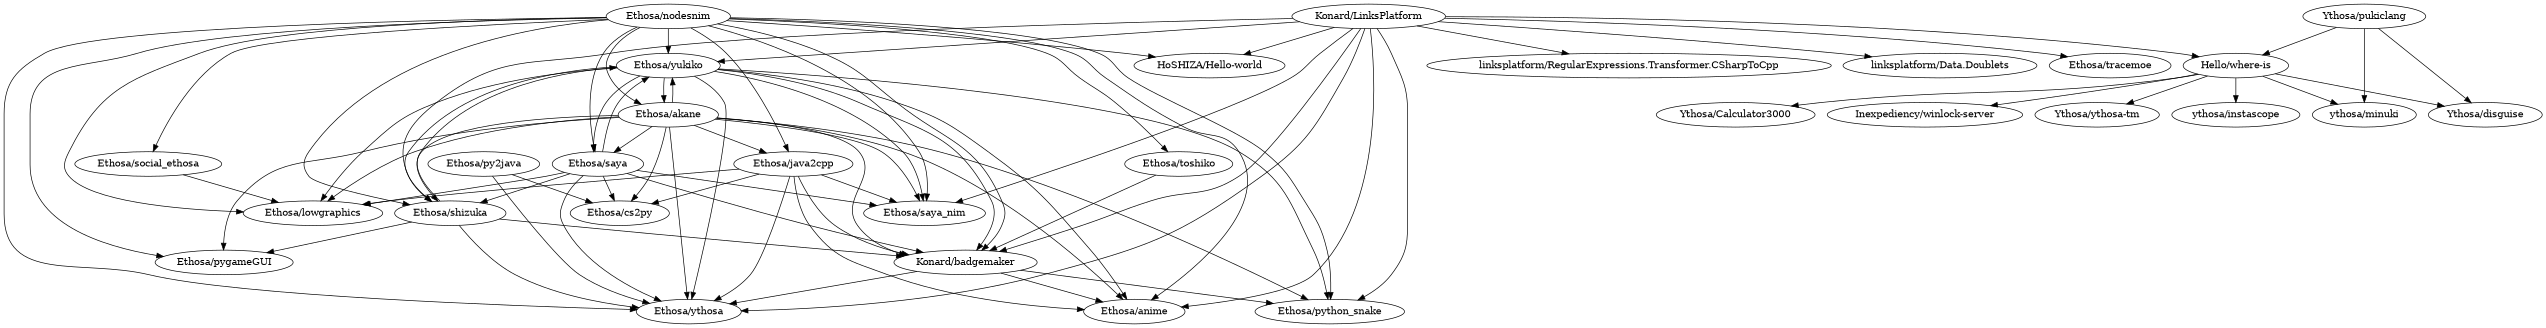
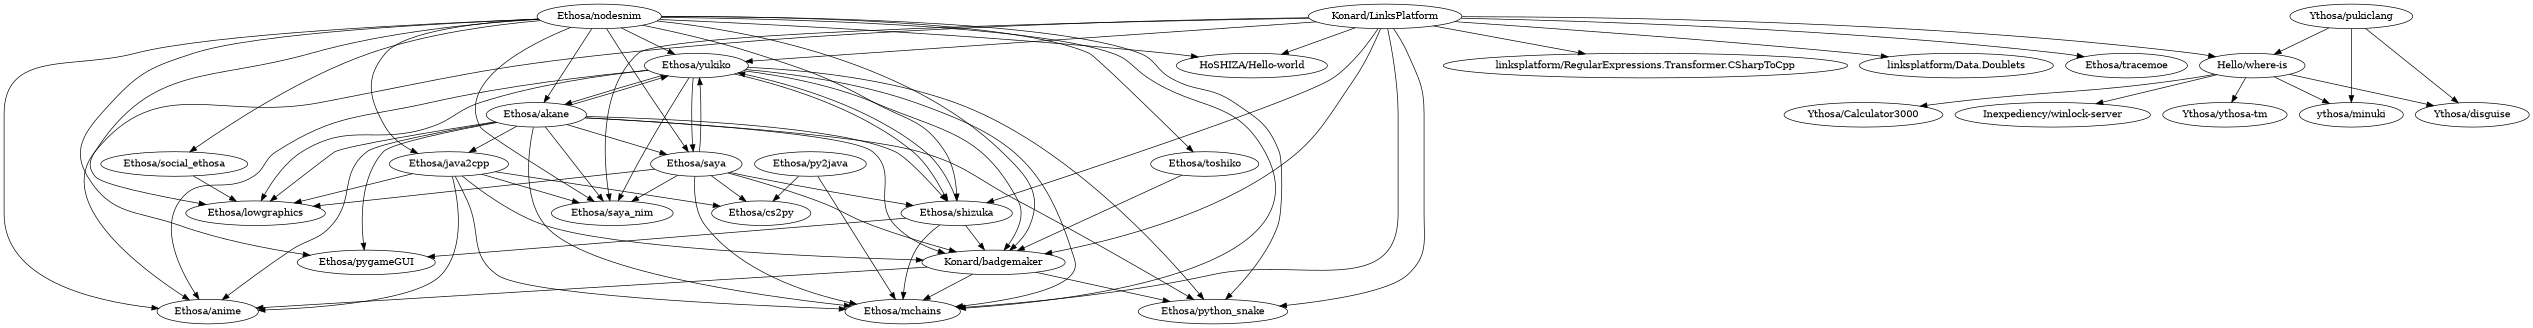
(2236, 115) -> none
(656, 164) -> none
(689, 312) -> (903, 312)
